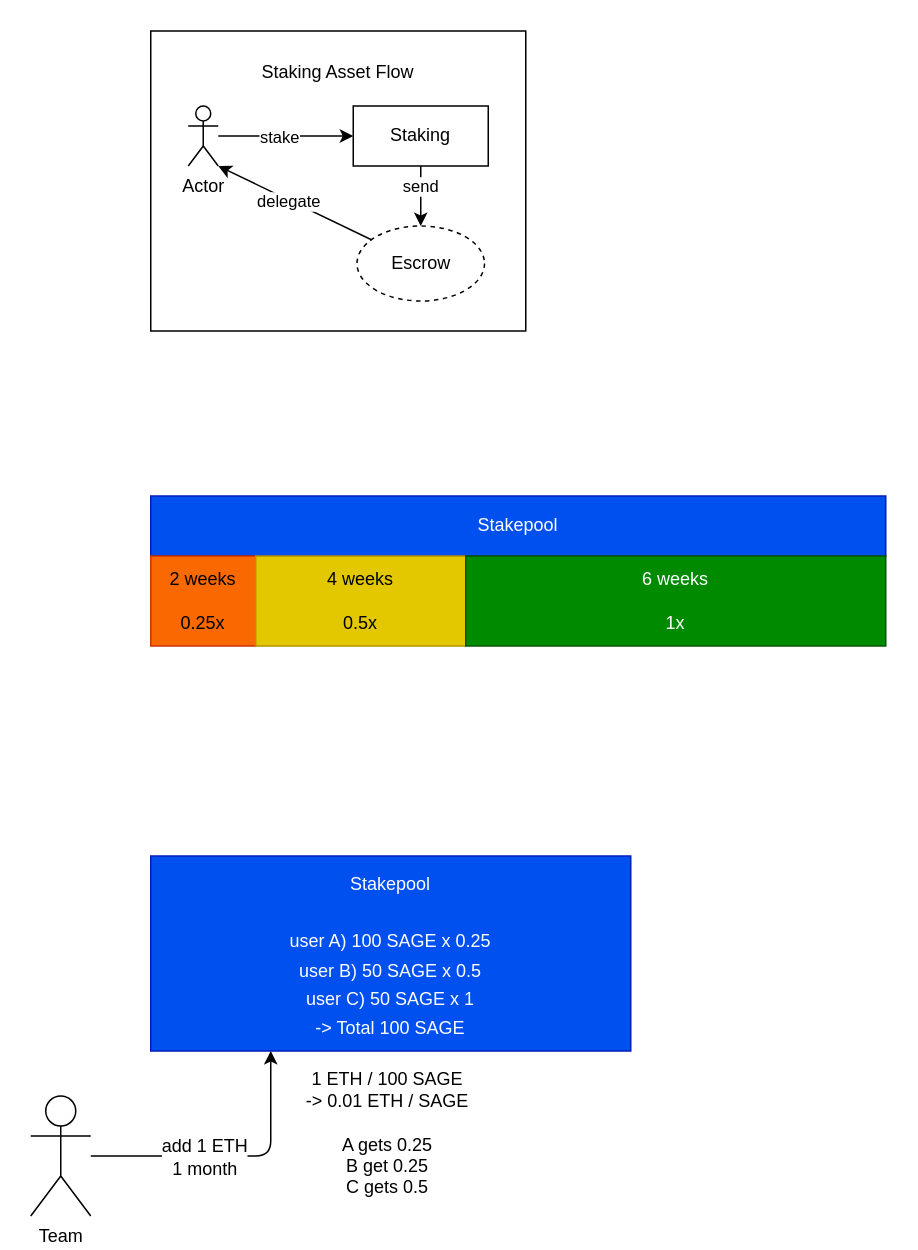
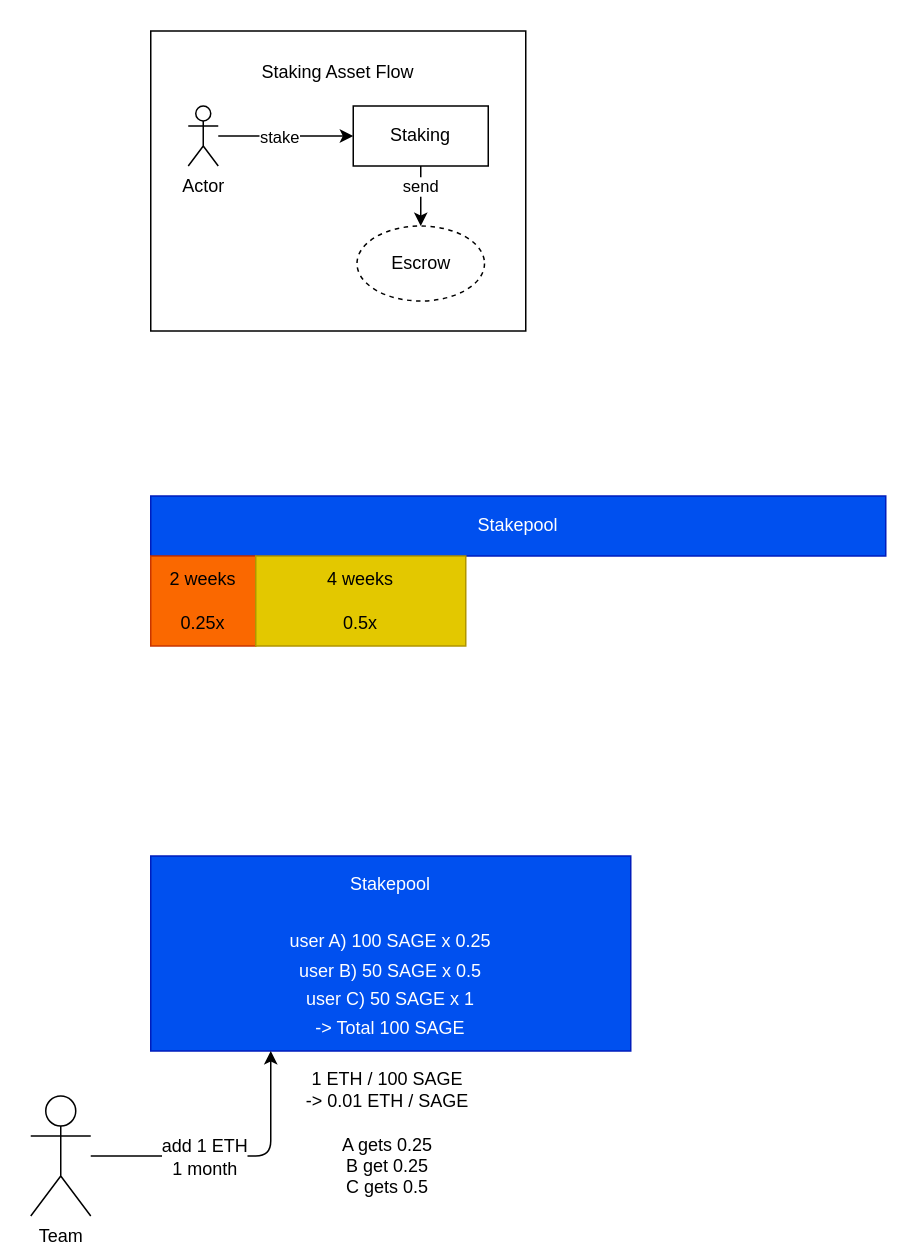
(299, 205) -> none
(676, 601) -> none
